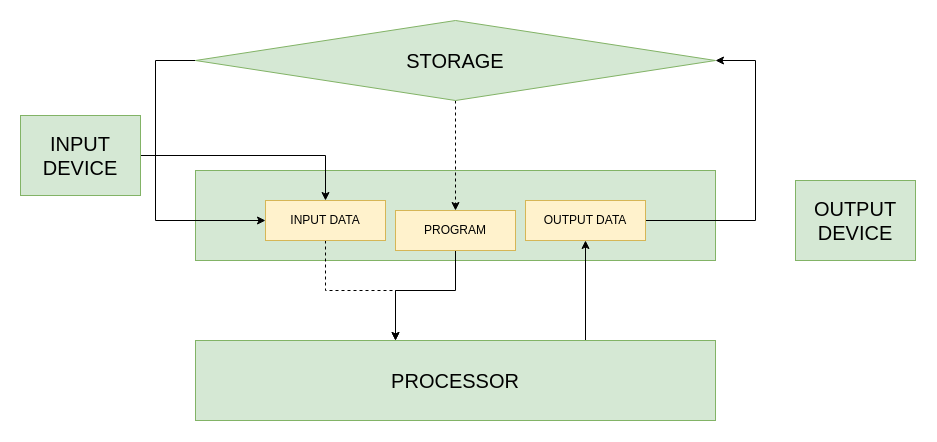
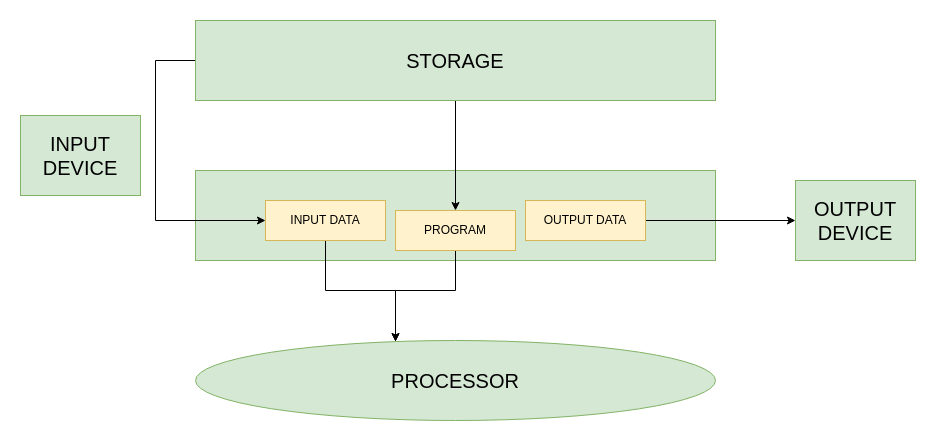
(456, 61) -> (456, 61)
(756, 124) -> none
(456, 152) -> (456, 152)
(252, 156) -> none
none -> (773, 221)
(335, 291) -> (335, 291)
(586, 294) -> none
(456, 381) -> (456, 381)
